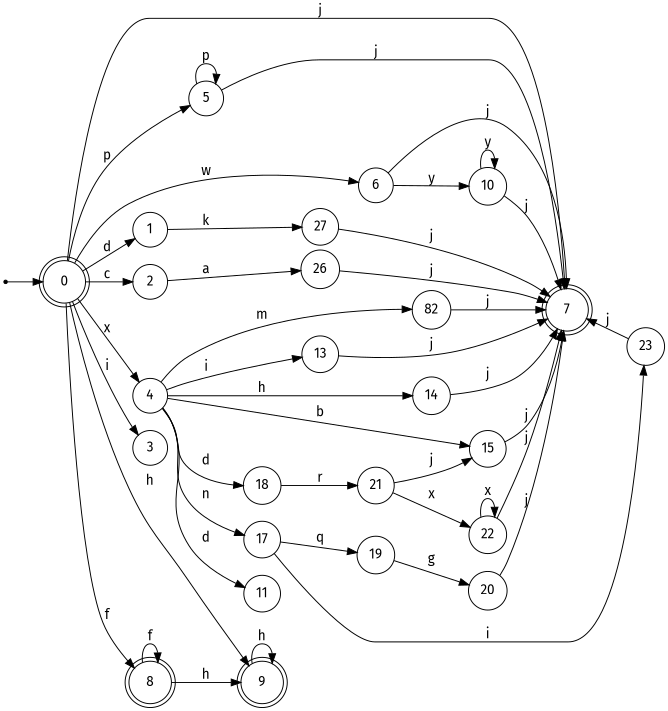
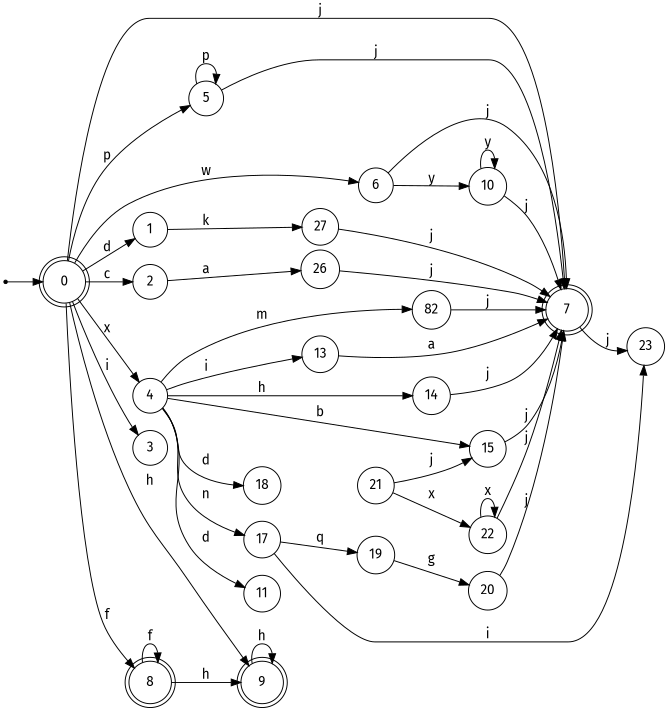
(612, 331) -> (596, 343)
(432, 345) -> (432, 345)
(314, 486) -> none
